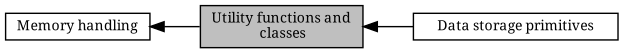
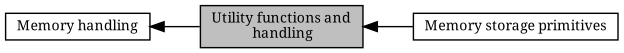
(282, 27) -> (282, 27)
(516, 27) -> (516, 27)
